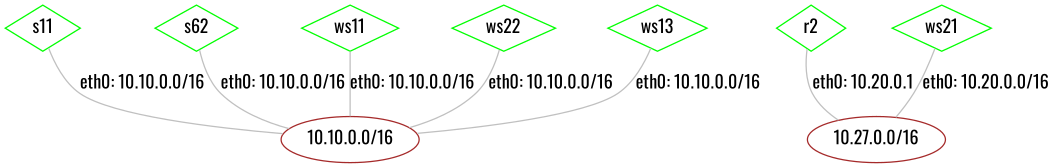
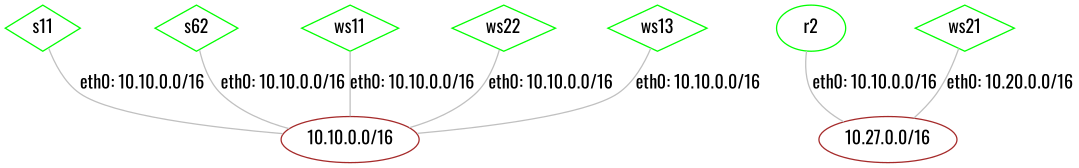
(811, 28) -> (811, 28)
(863, 84) -> (875, 84)
